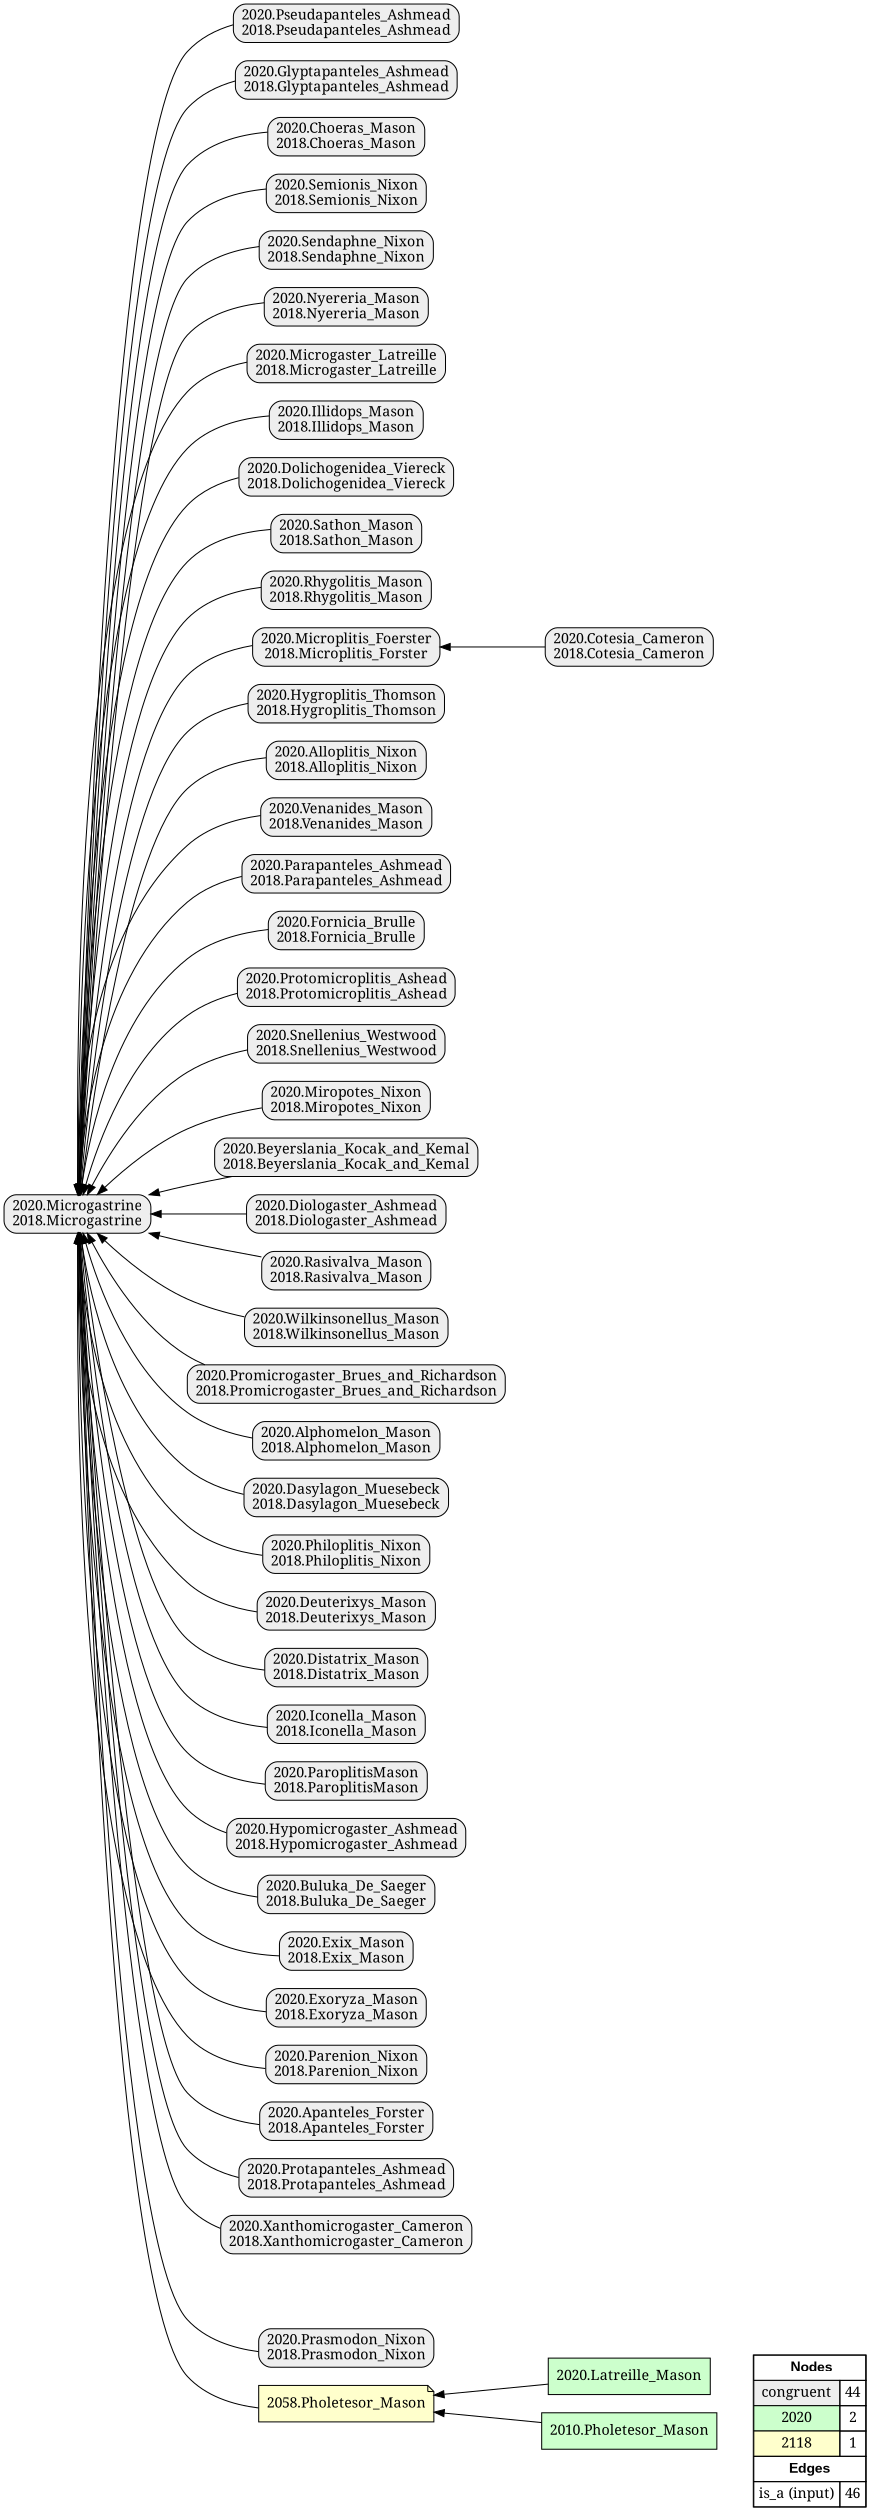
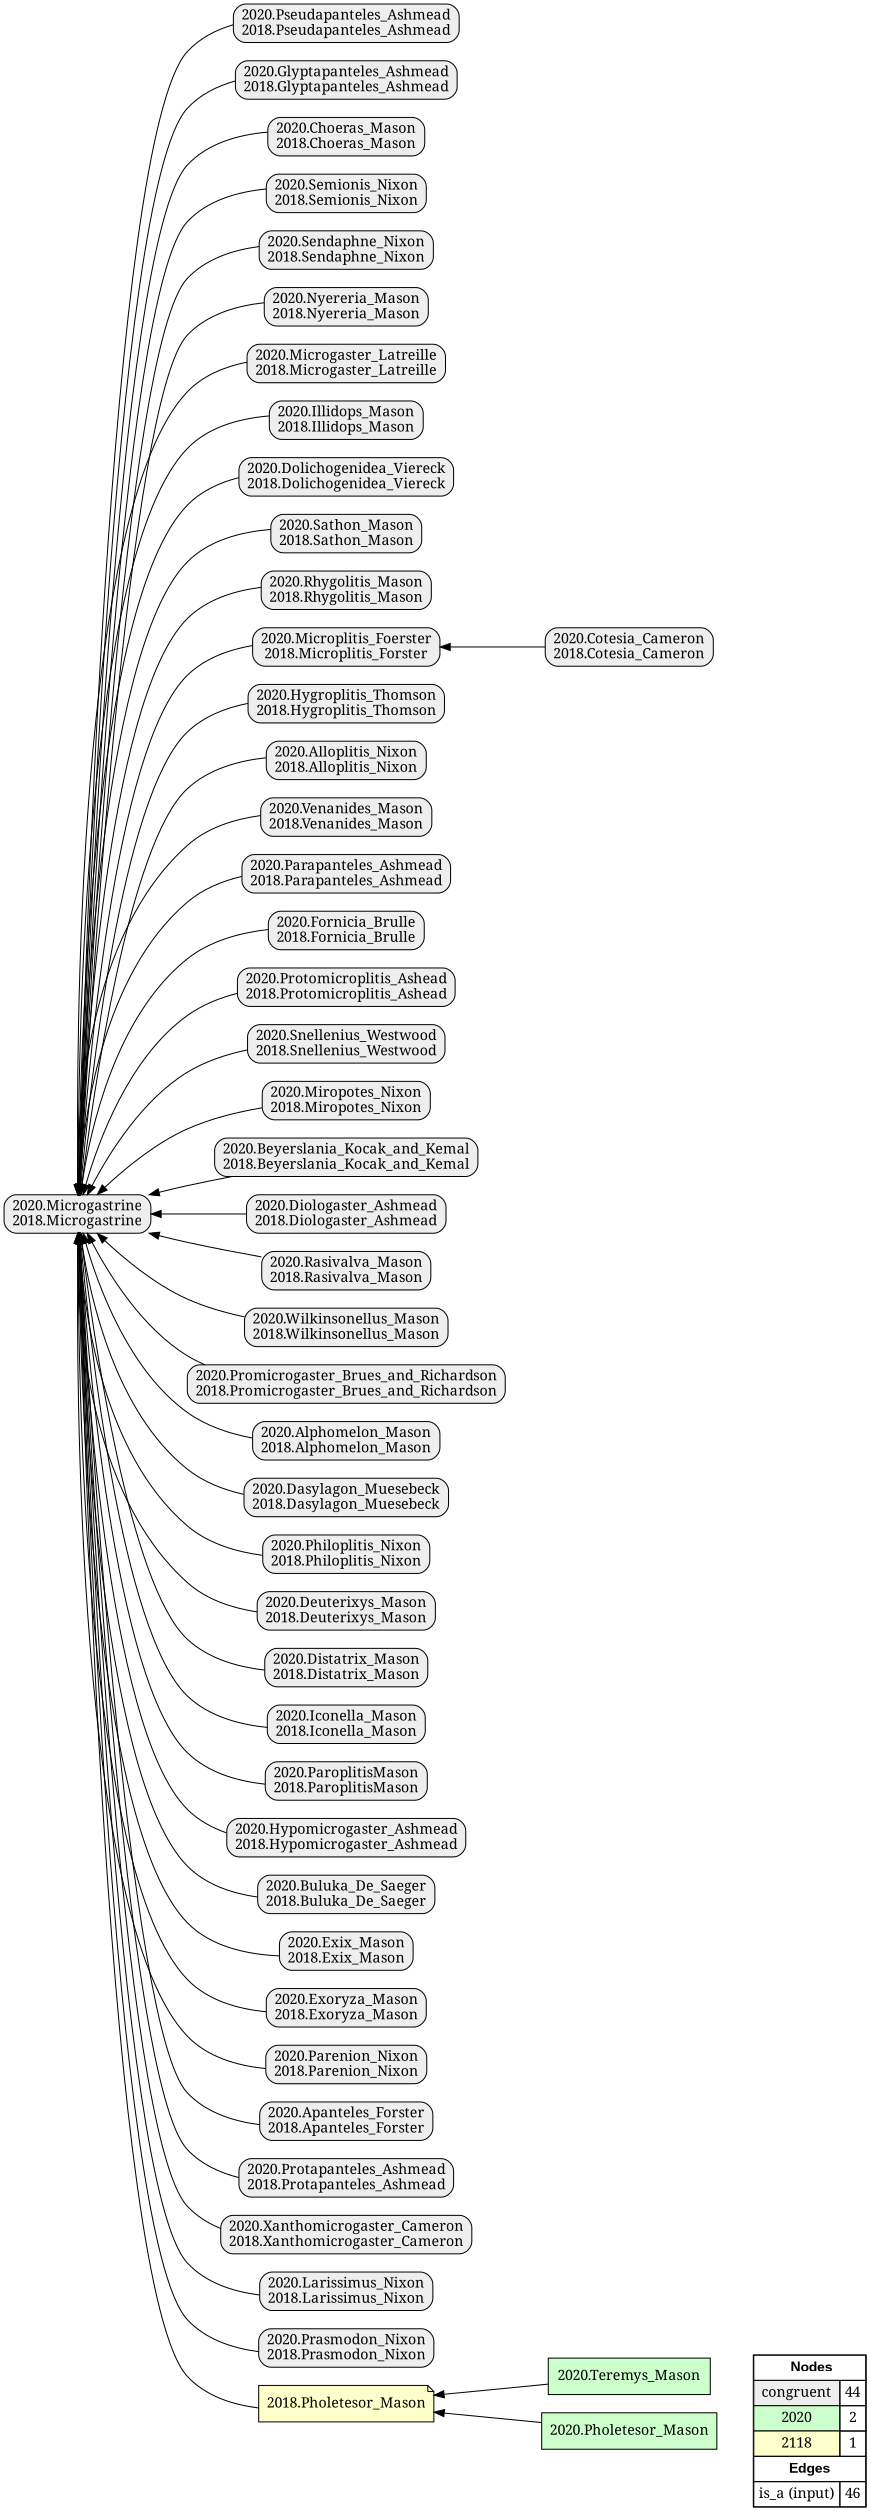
none -> (346, 2291)
(629, 2376) -> (629, 2376)
(346, 2404) -> (346, 2404)
(629, 2431) -> (629, 2431)
